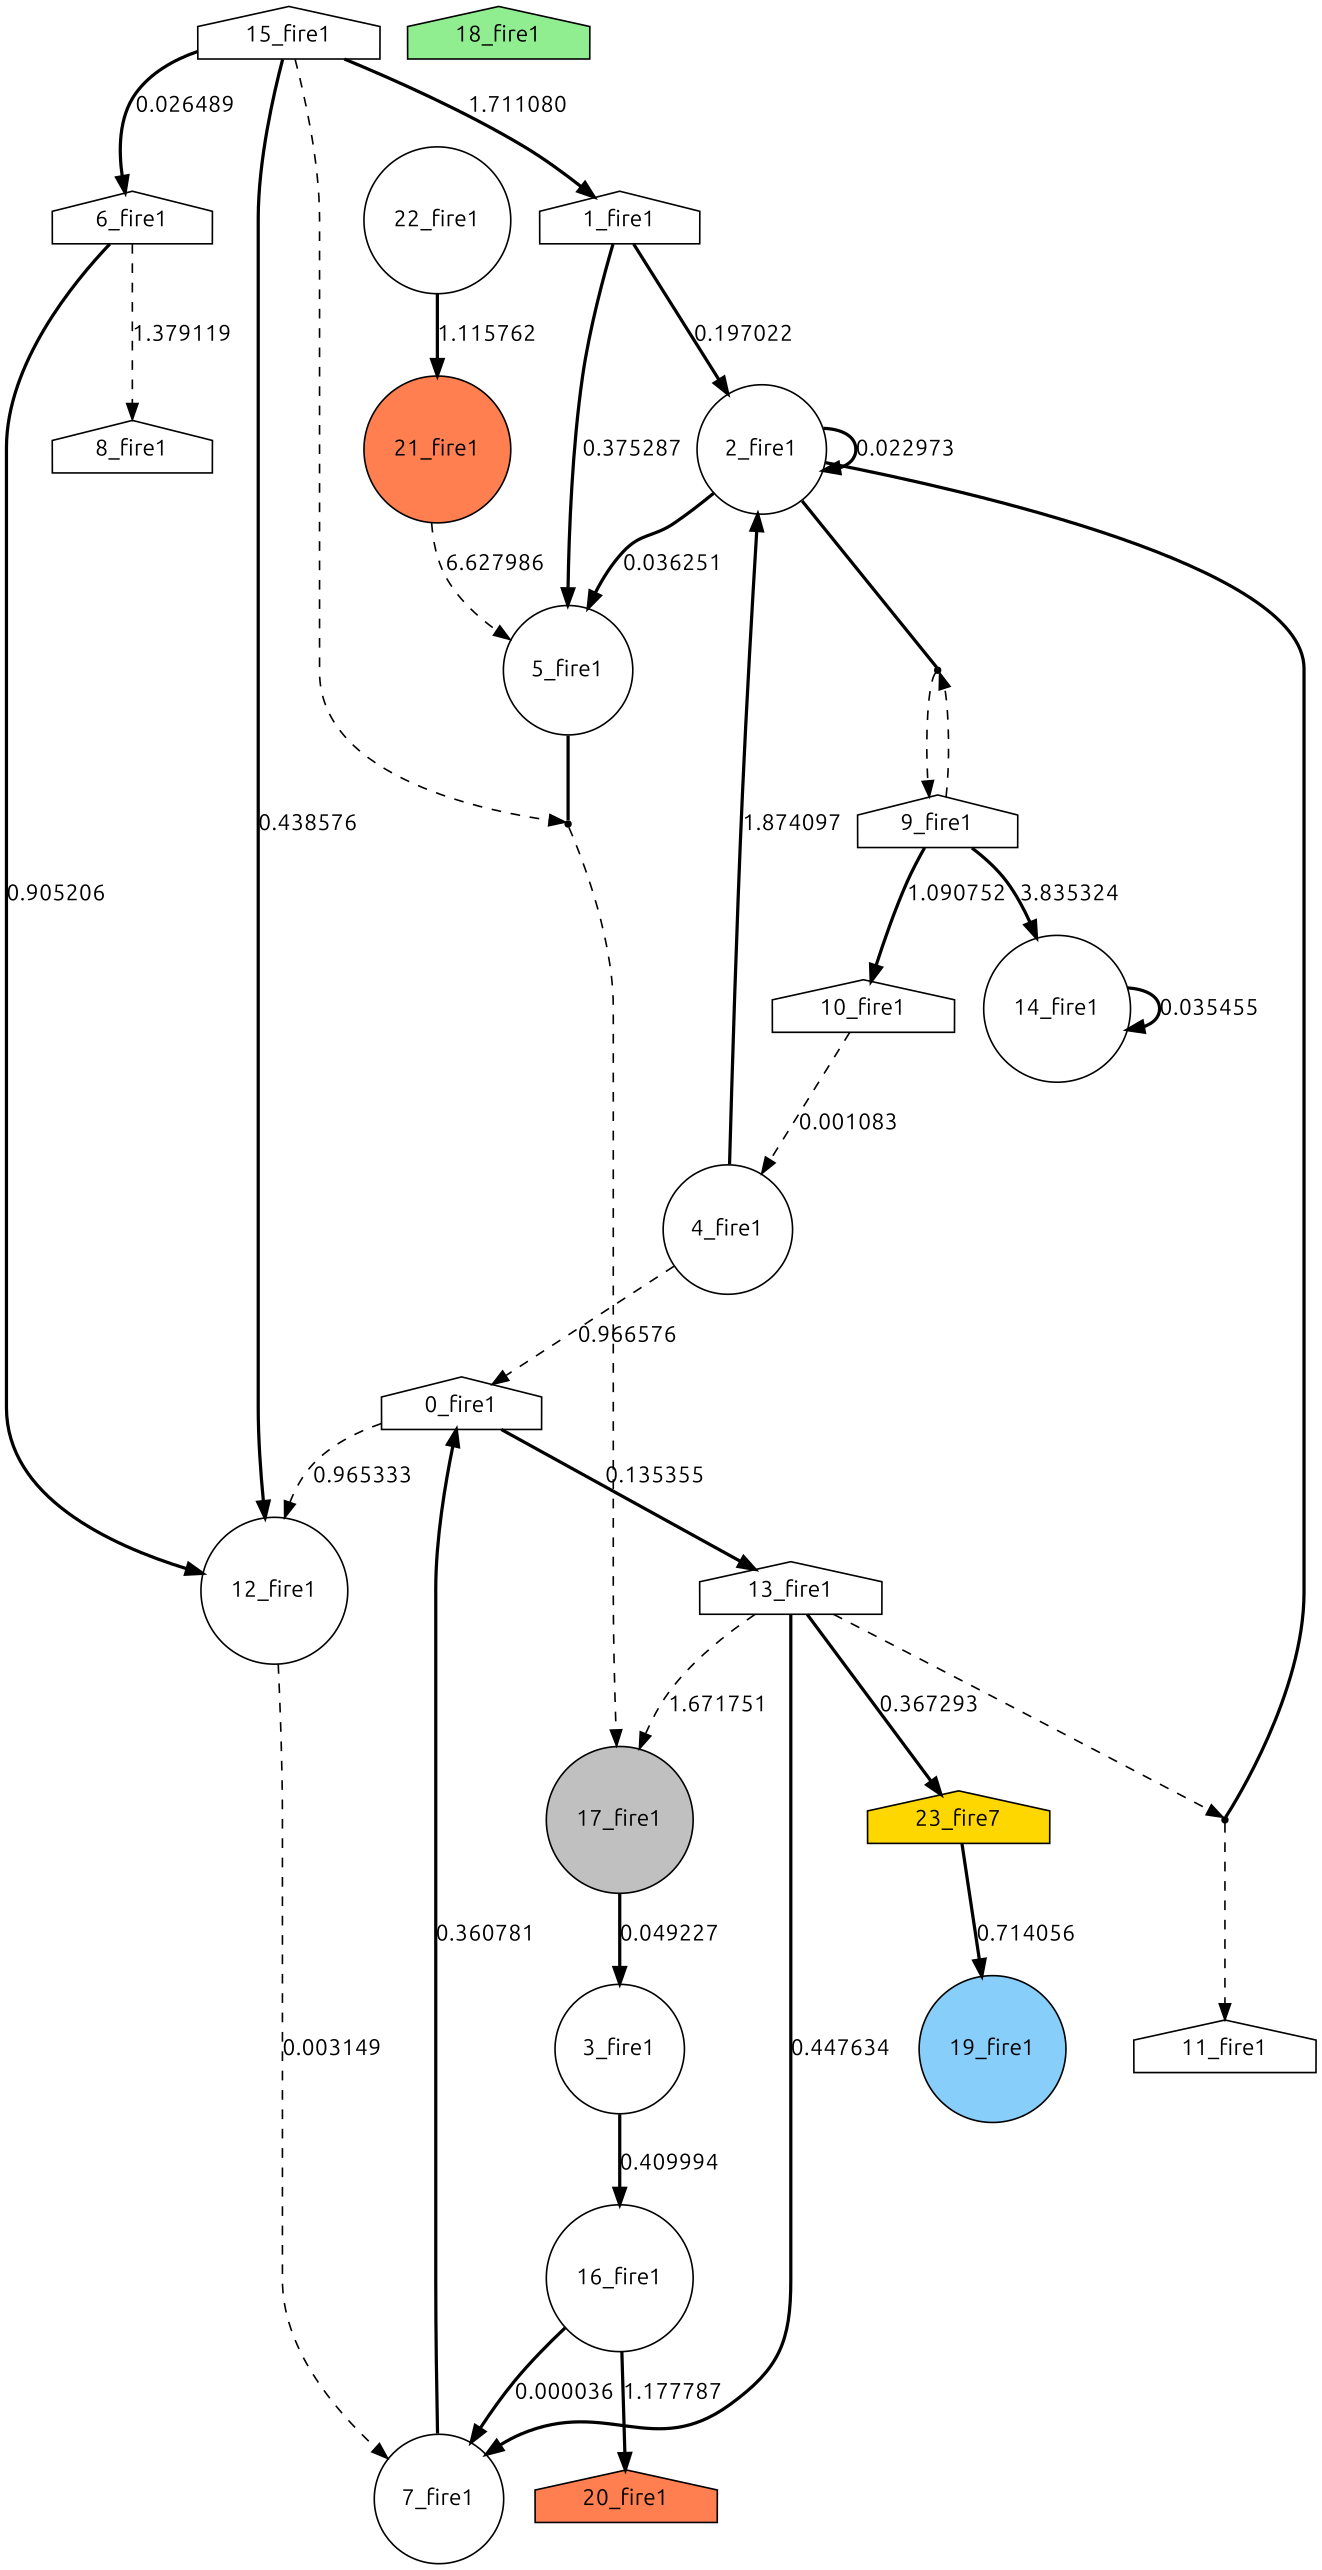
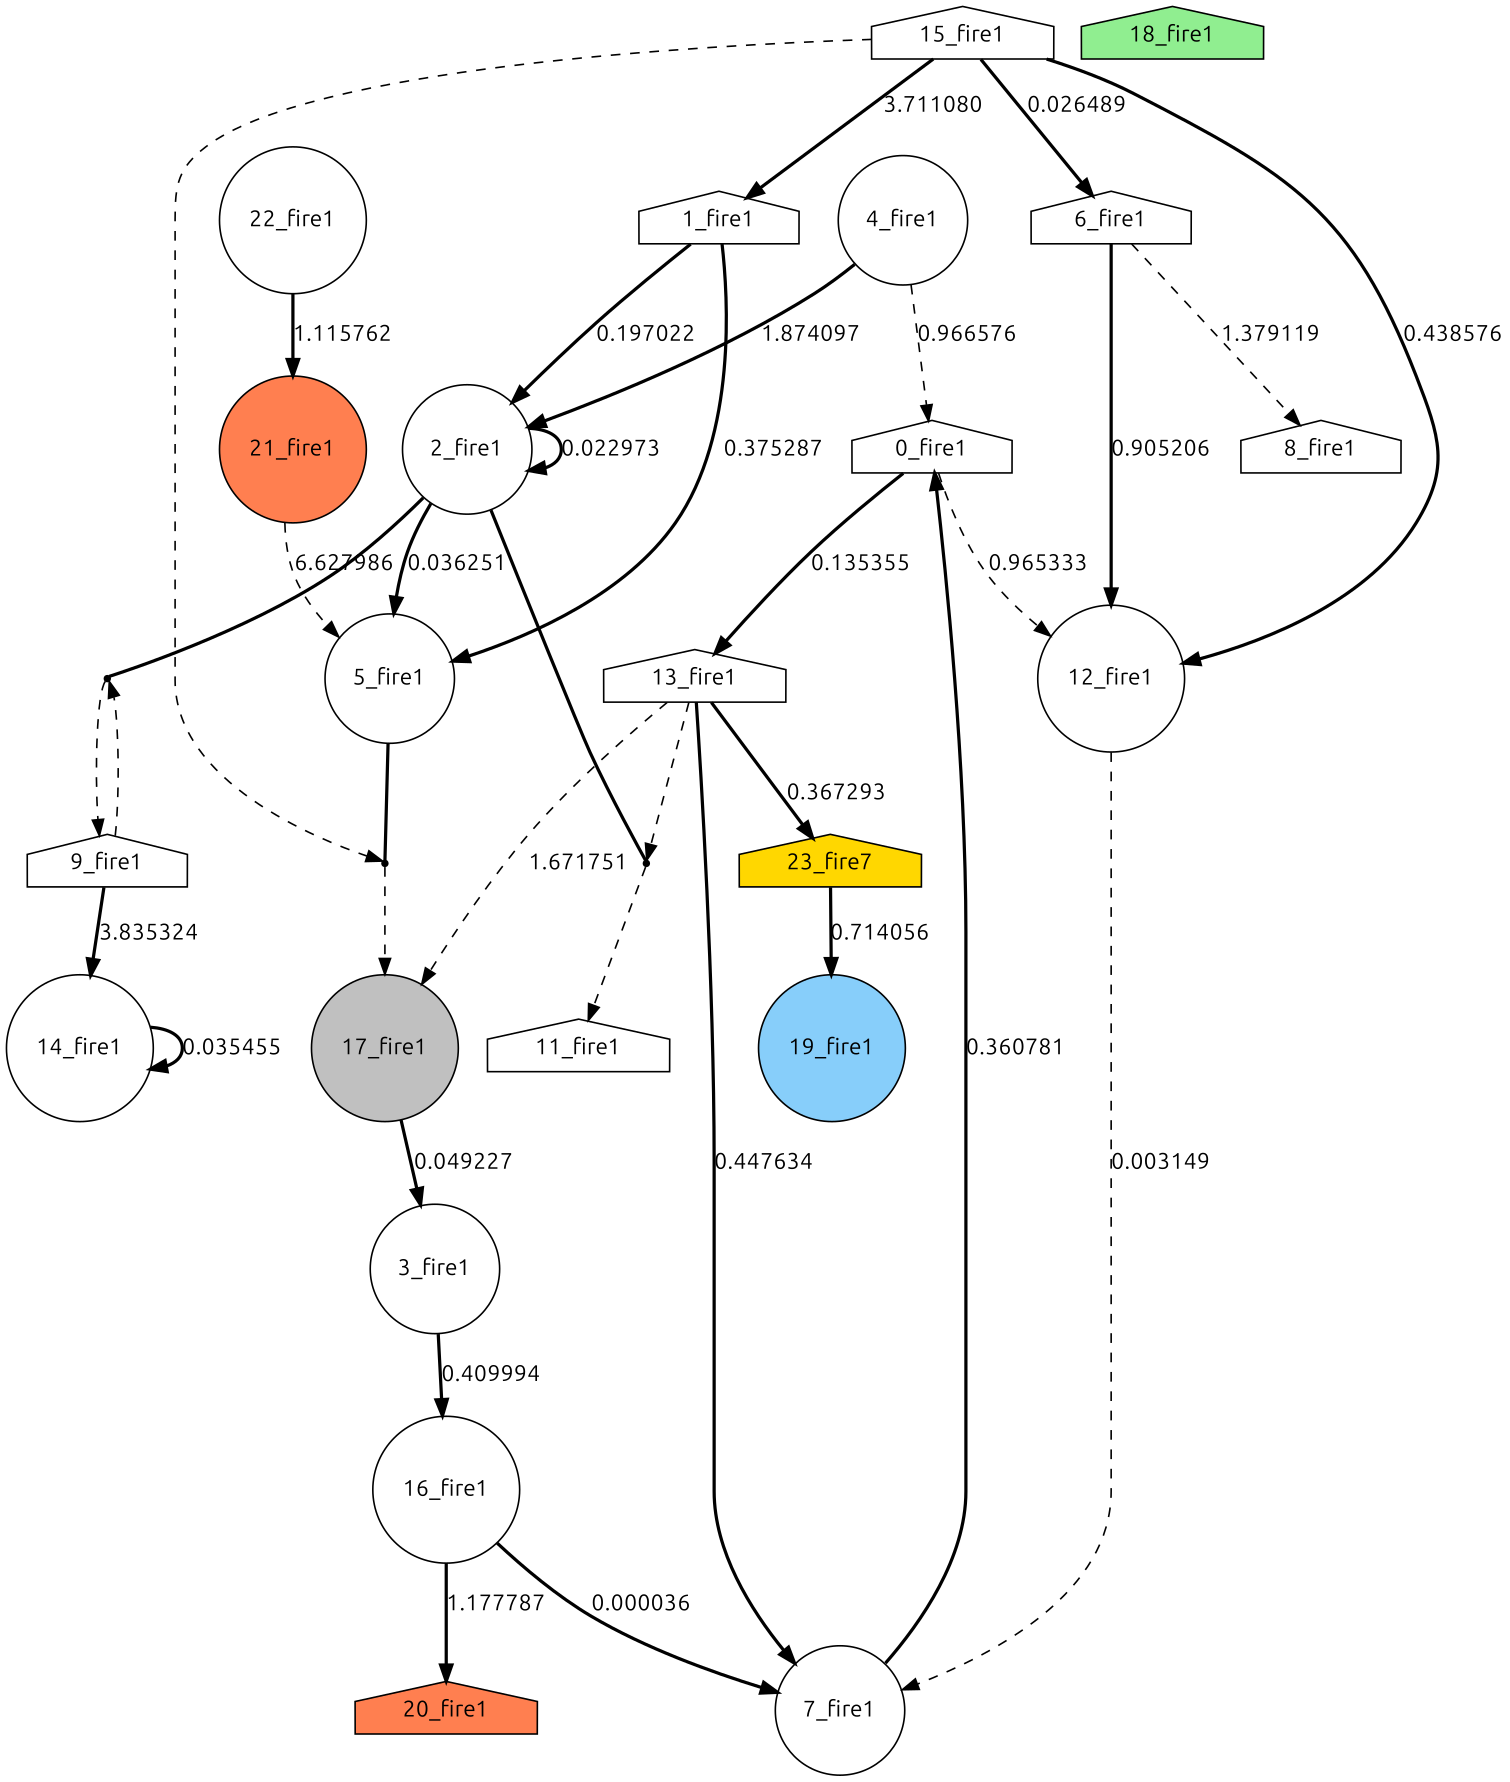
(518, 106) -> (934, 106)
(863, 1009) -> none
